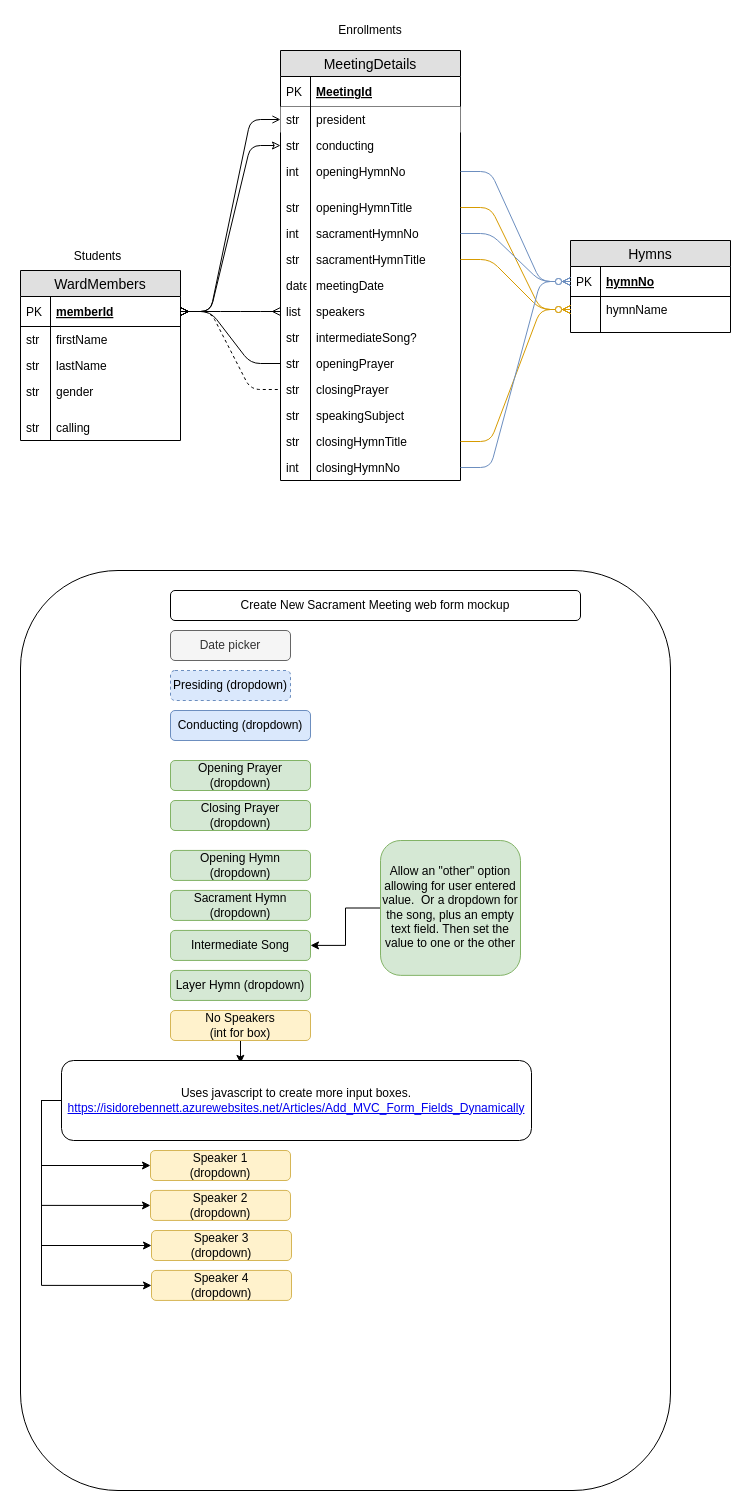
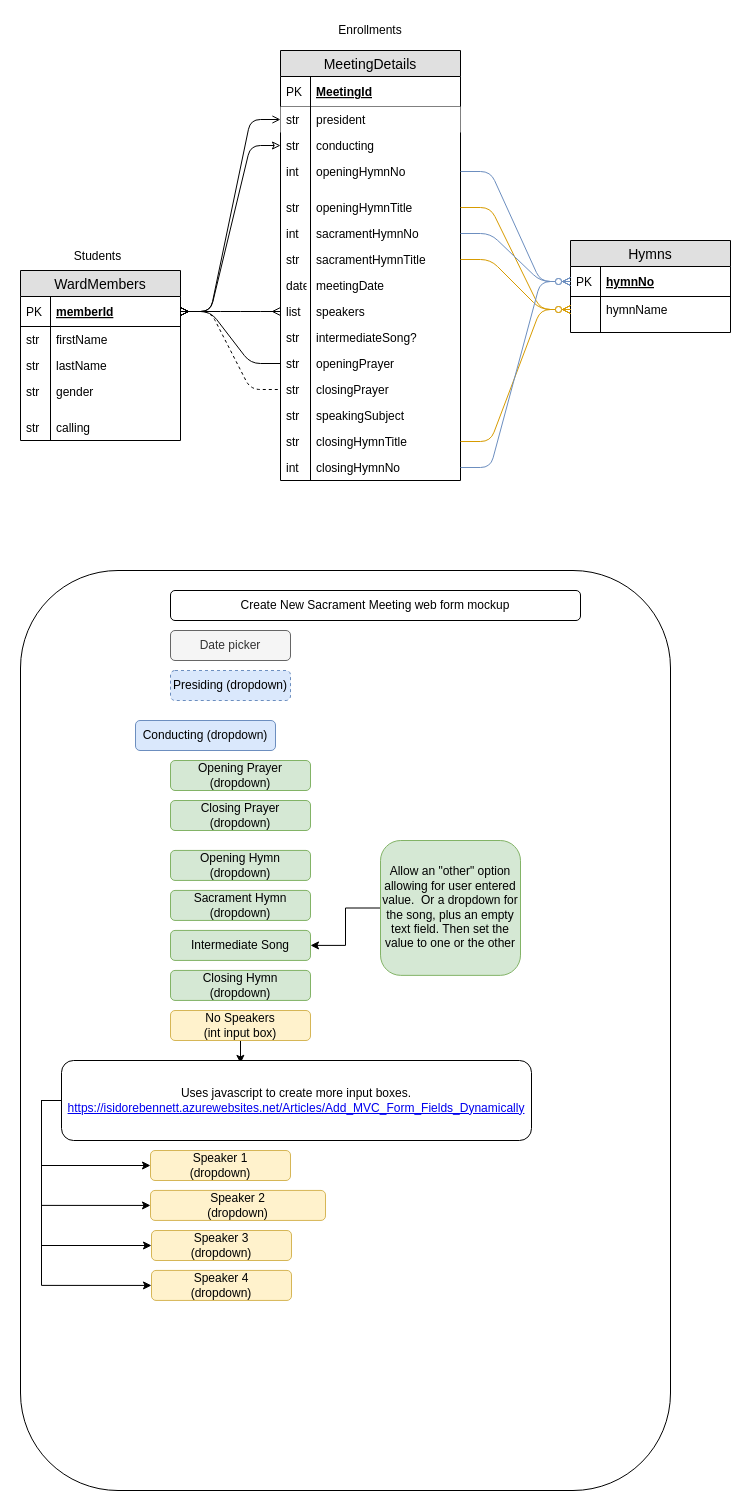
(241, 726) -> (206, 736)
(241, 986) -> (241, 986)
(241, 1026) -> (241, 1026)
(221, 1205) -> (238, 1205)
